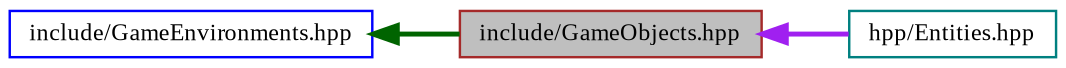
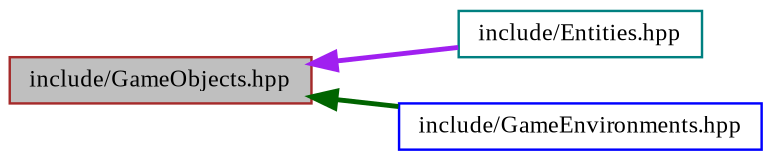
(429, 34) -> (367, 103)
(953, 34) -> (580, 34)
